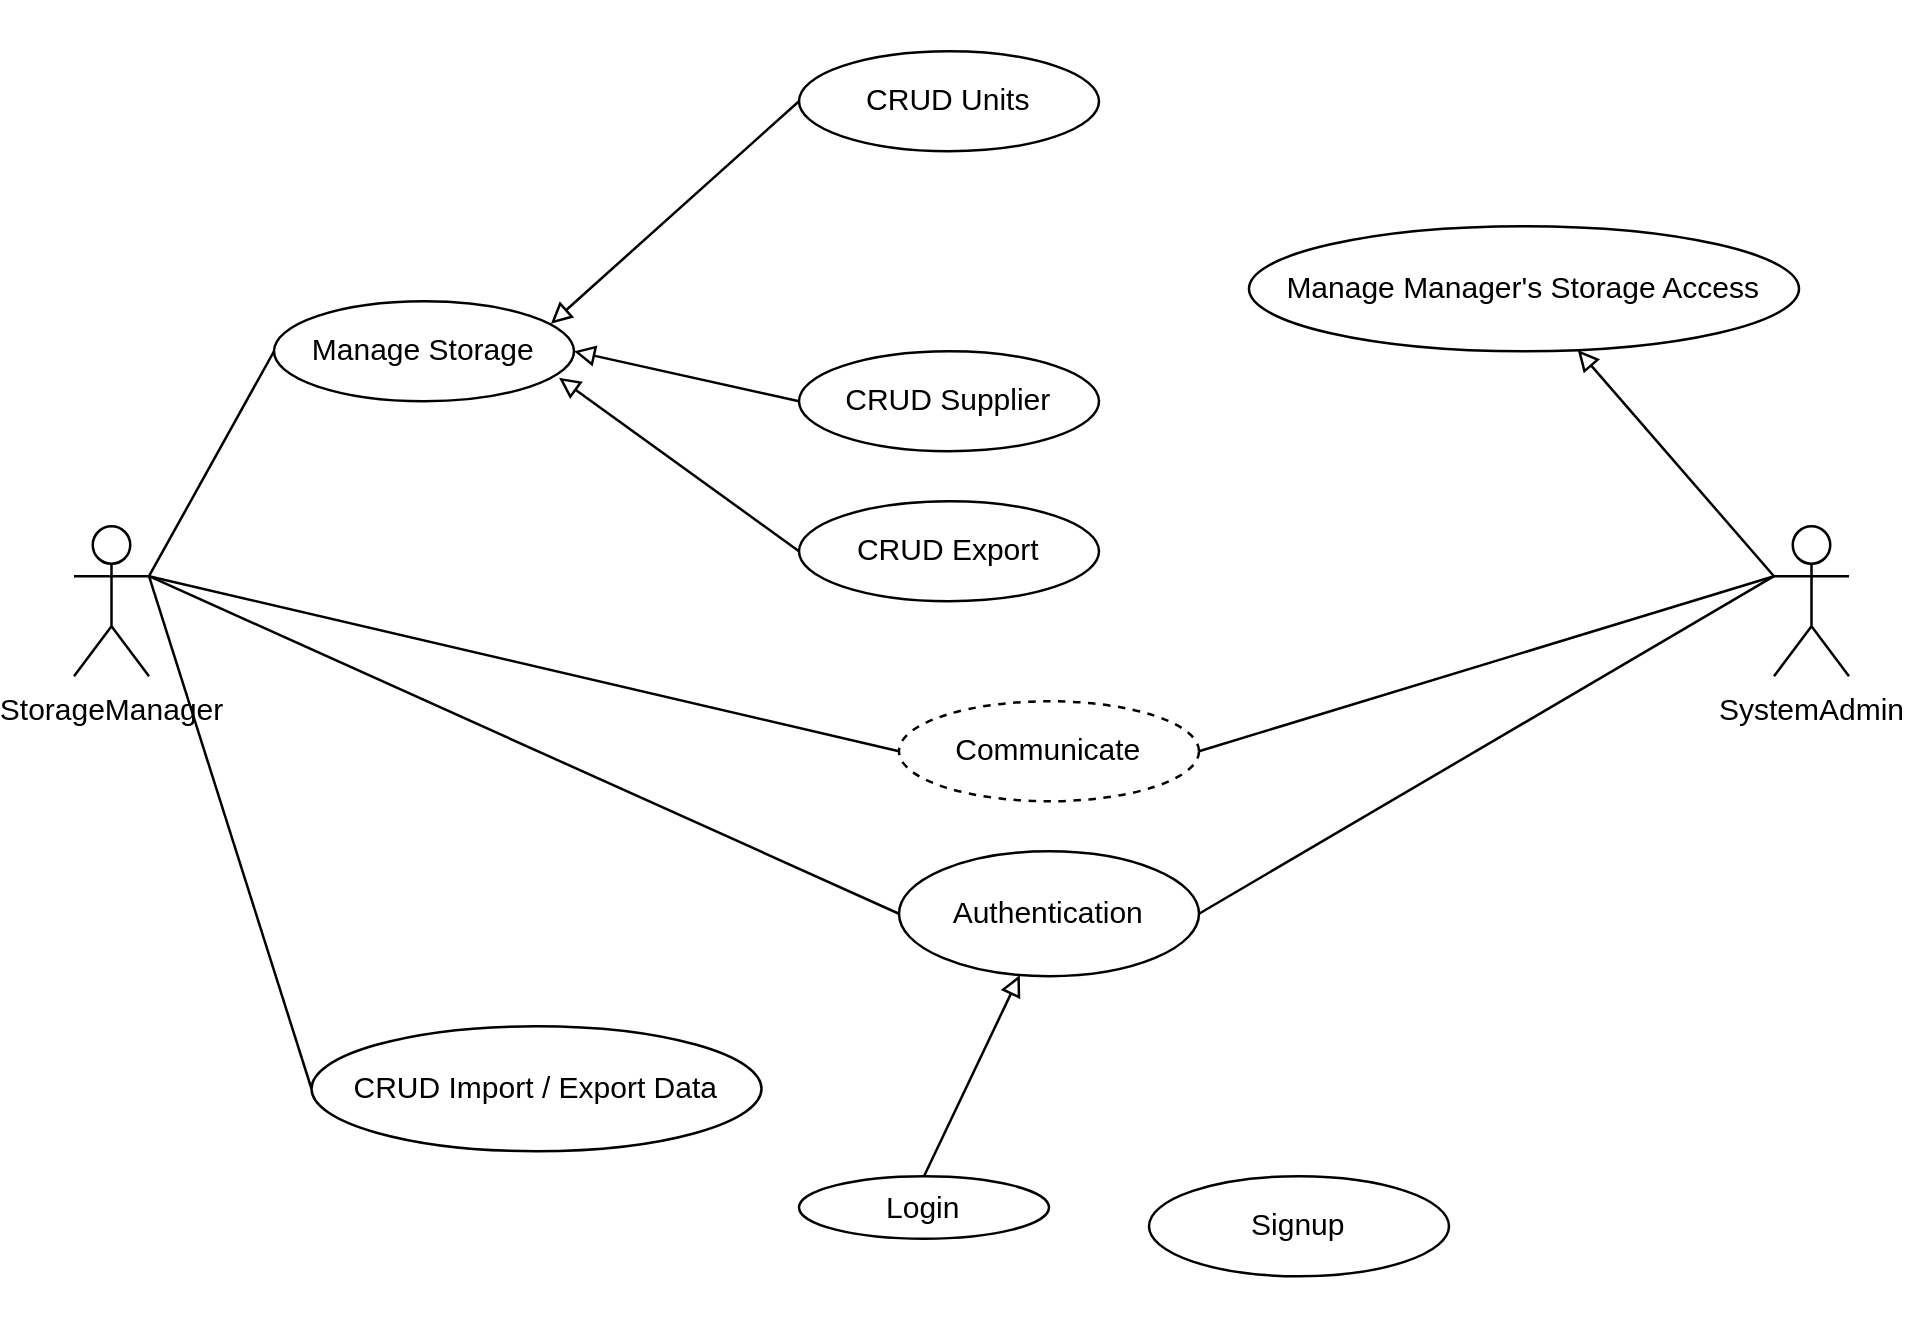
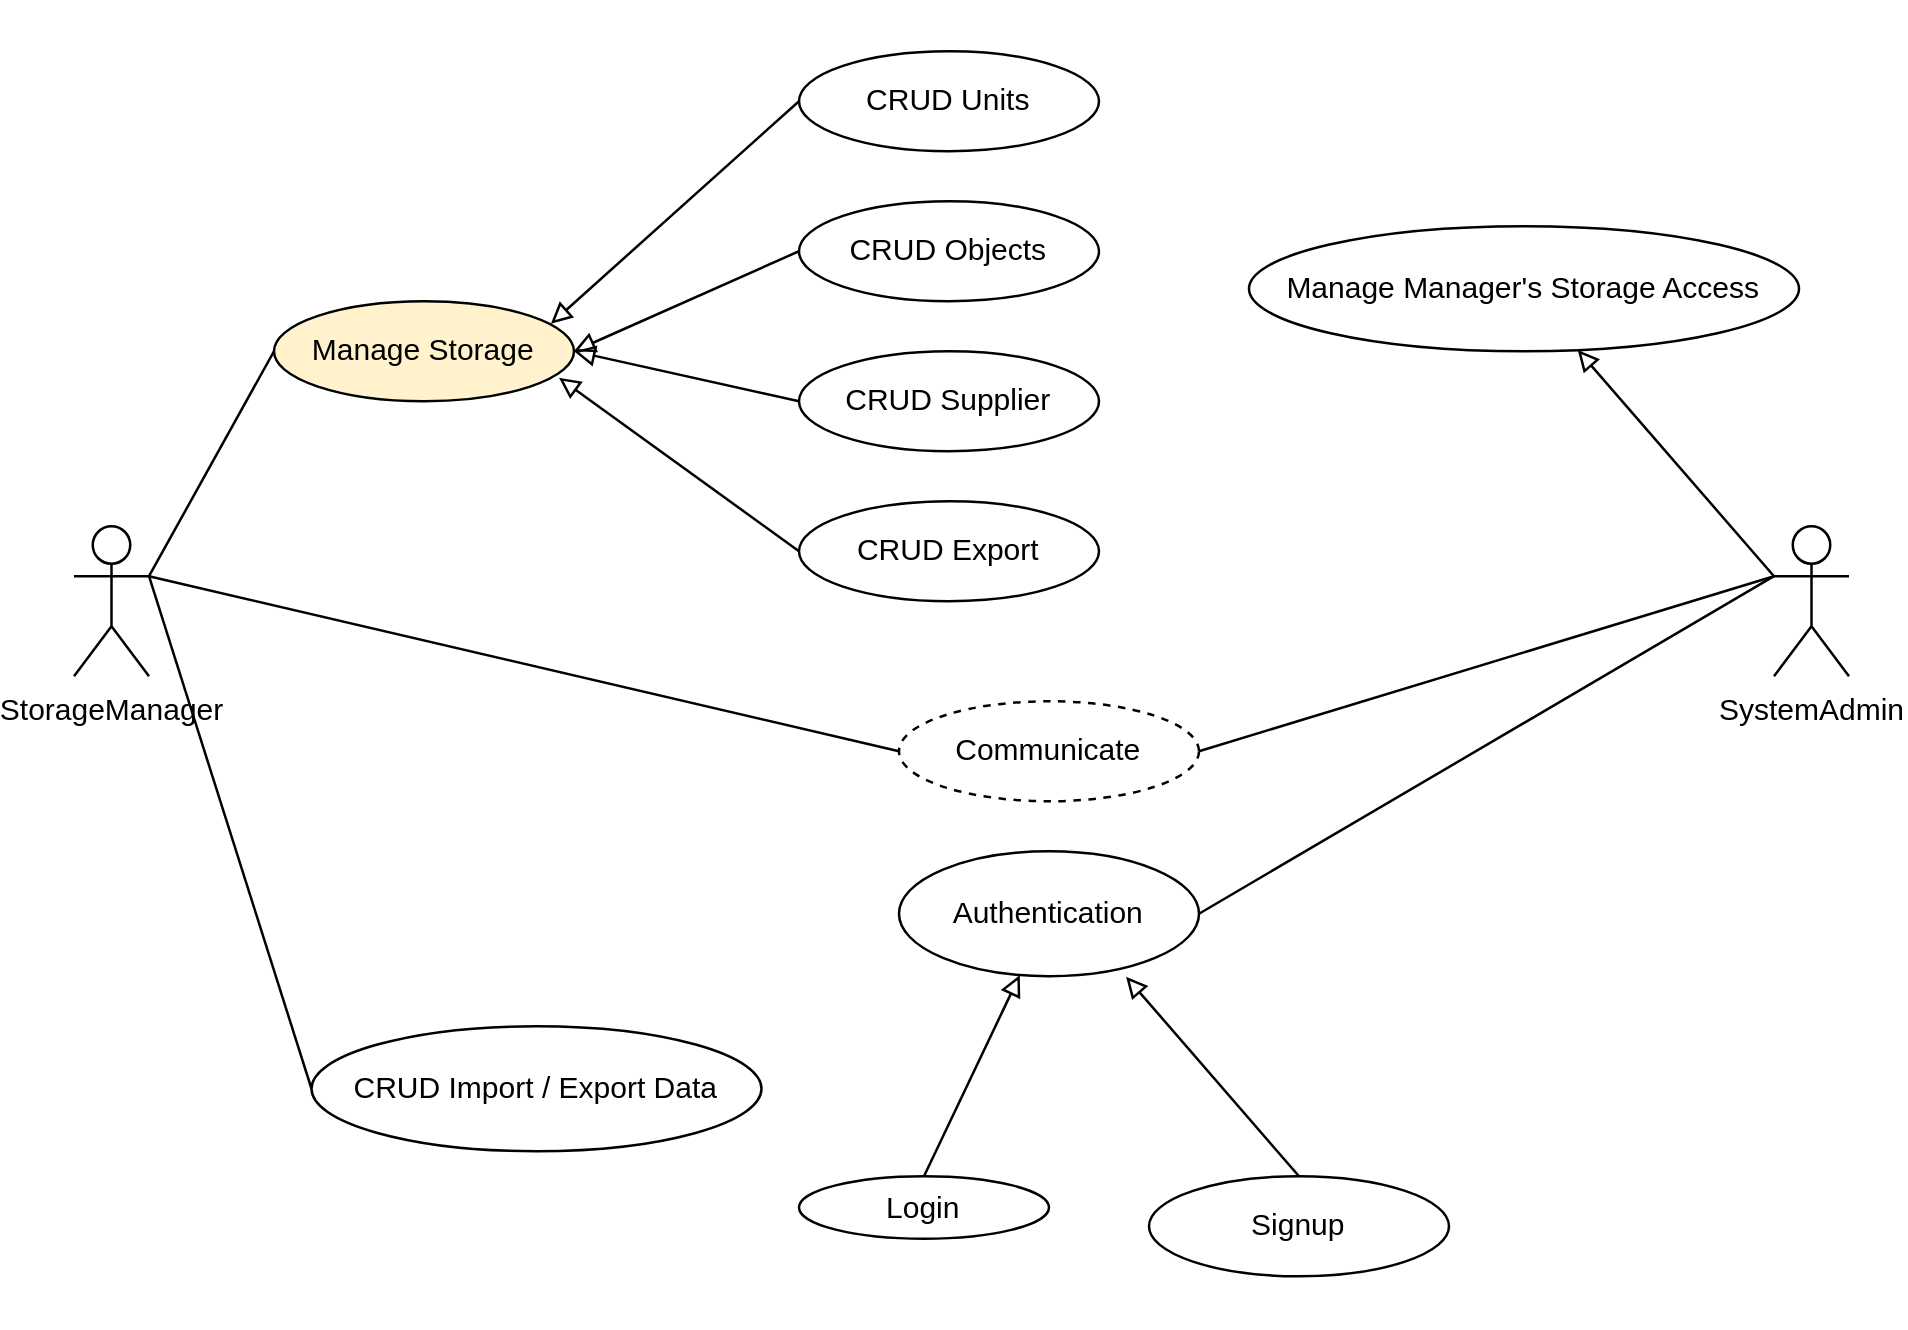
none -> (949, 251)
none -> (695, 297)
(424, 351) -> (424, 351)
(534, 749) -> none
none -> (1219, 1084)
